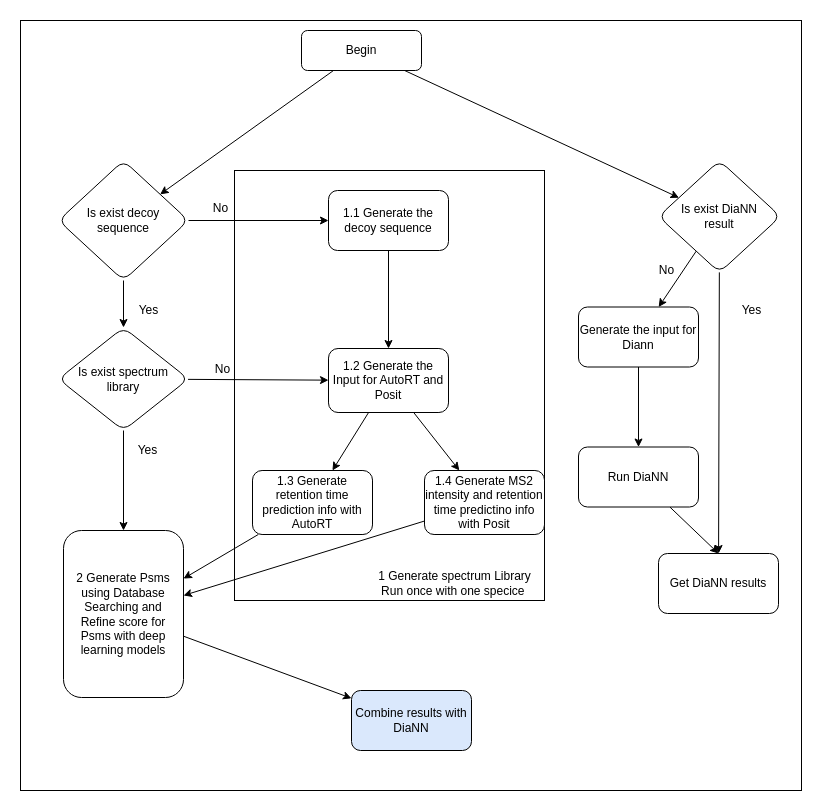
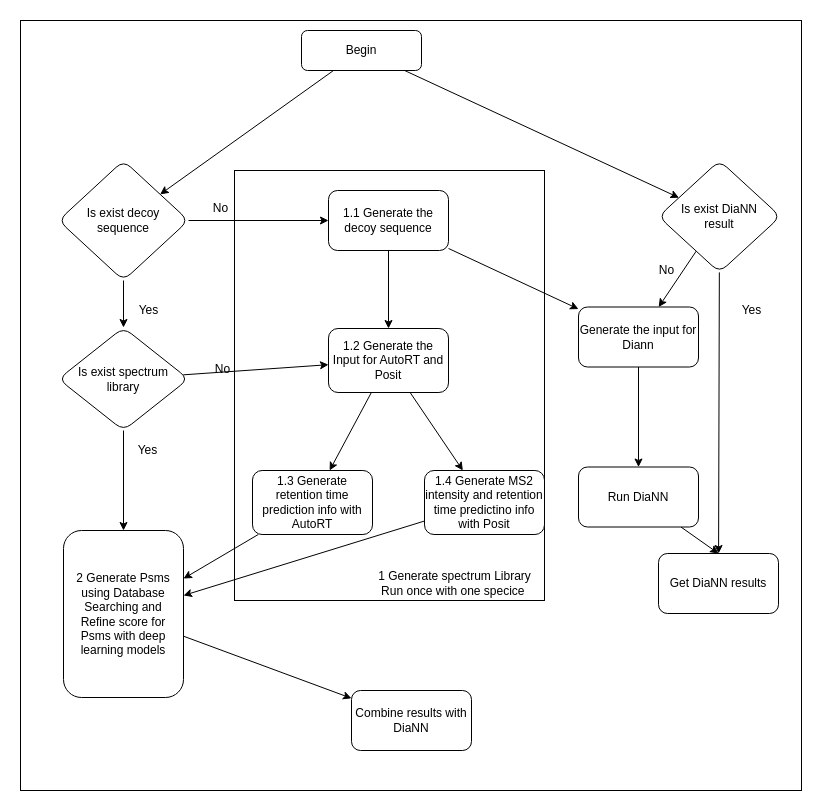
none -> (510, 277)
(389, 381) -> (389, 361)
(639, 477) -> (639, 497)
(412, 721) -> (412, 721)
